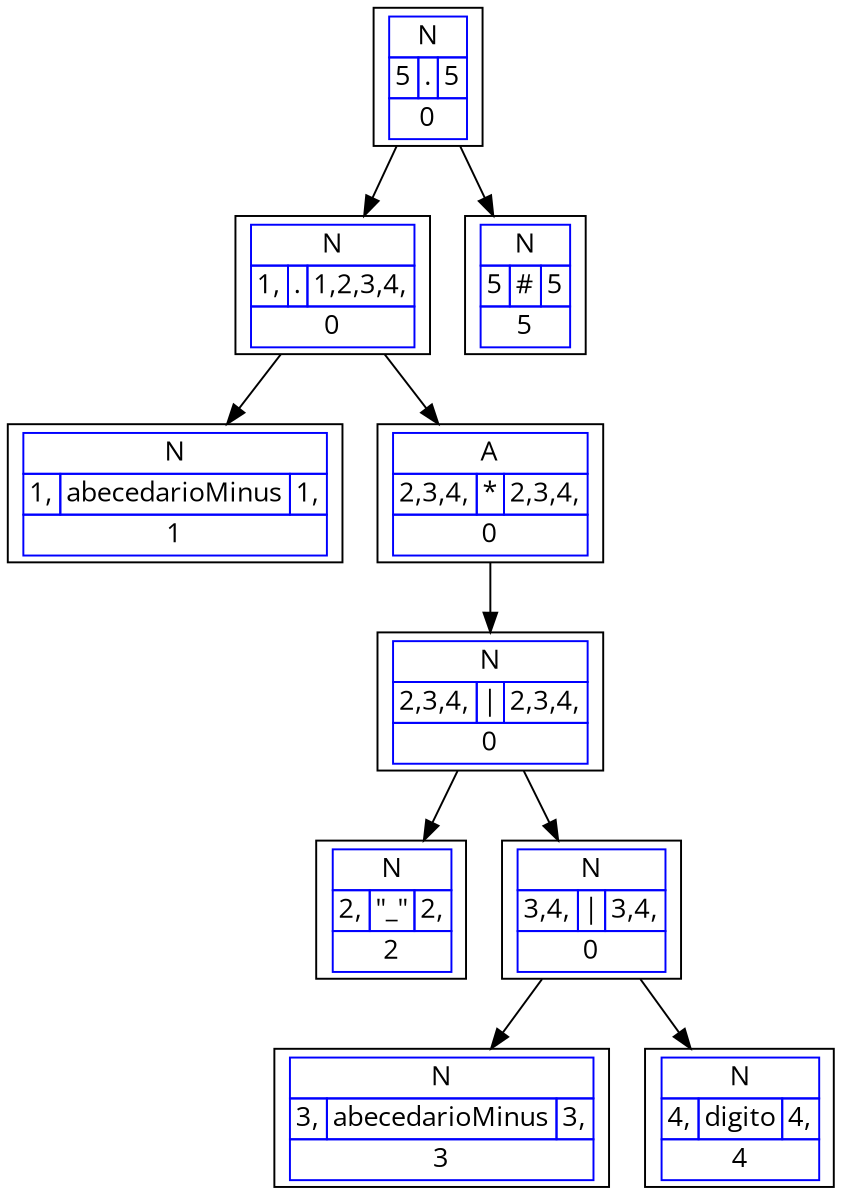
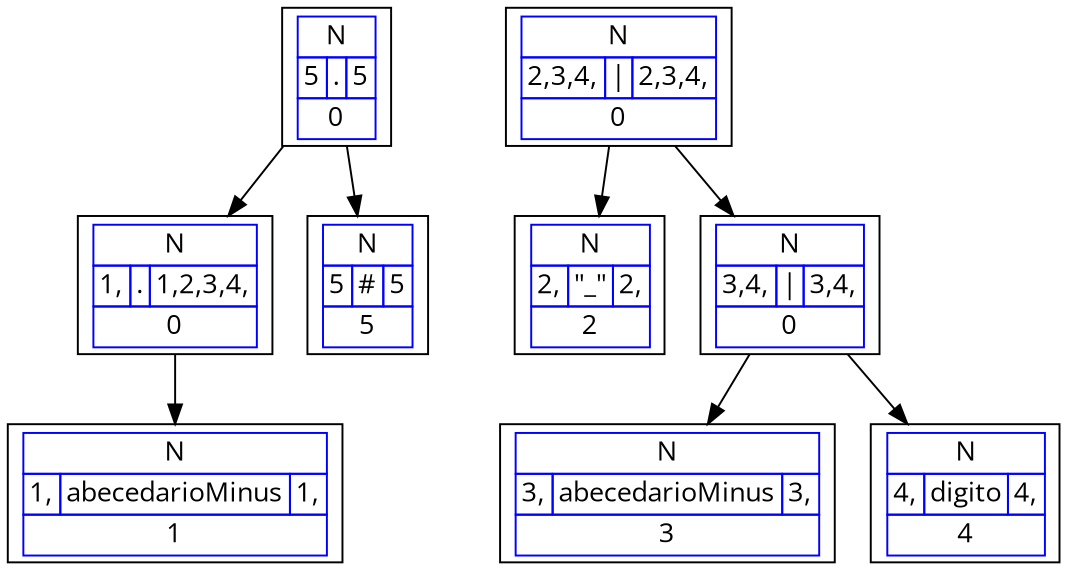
(490, 493) -> none
